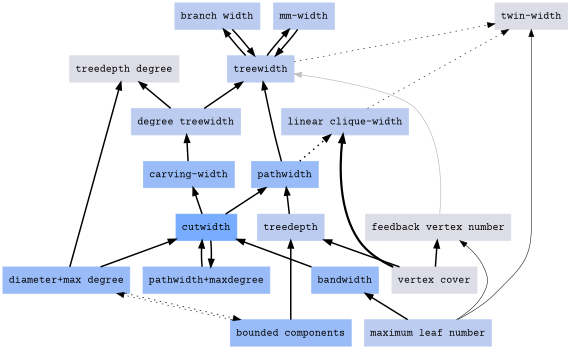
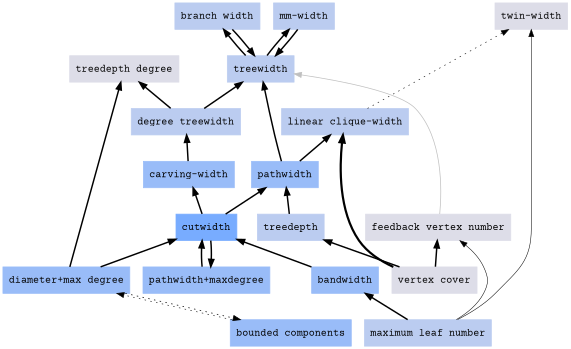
(391, 44) -> none
(312, 150) -> (312, 150)
(291, 284) -> none
